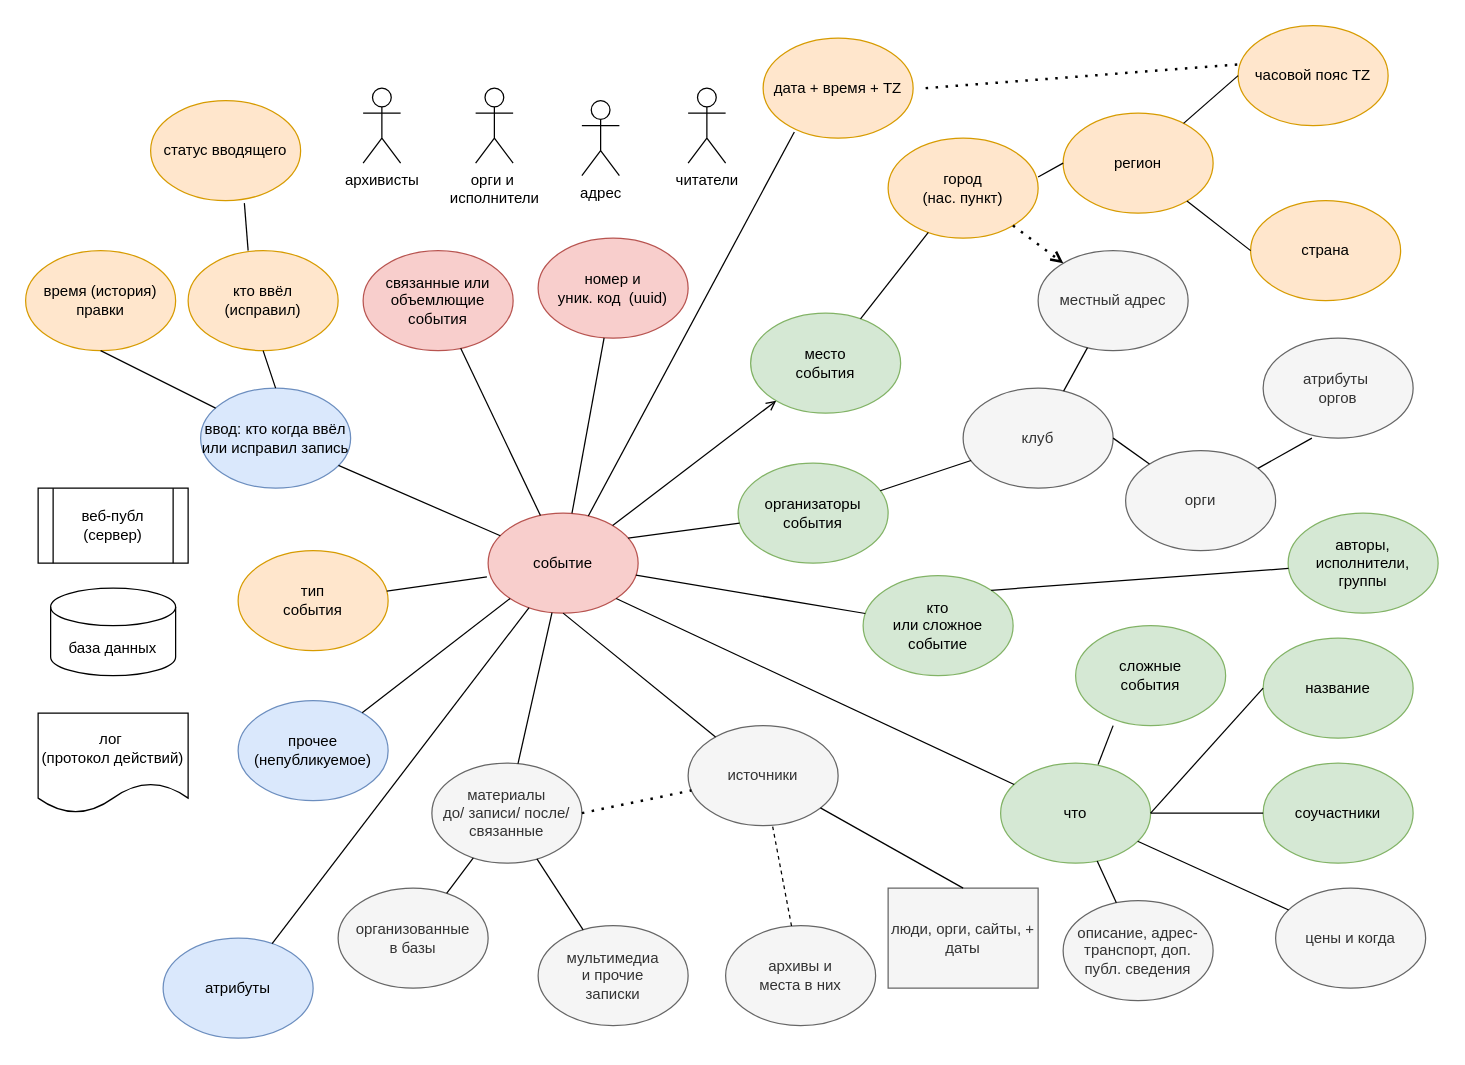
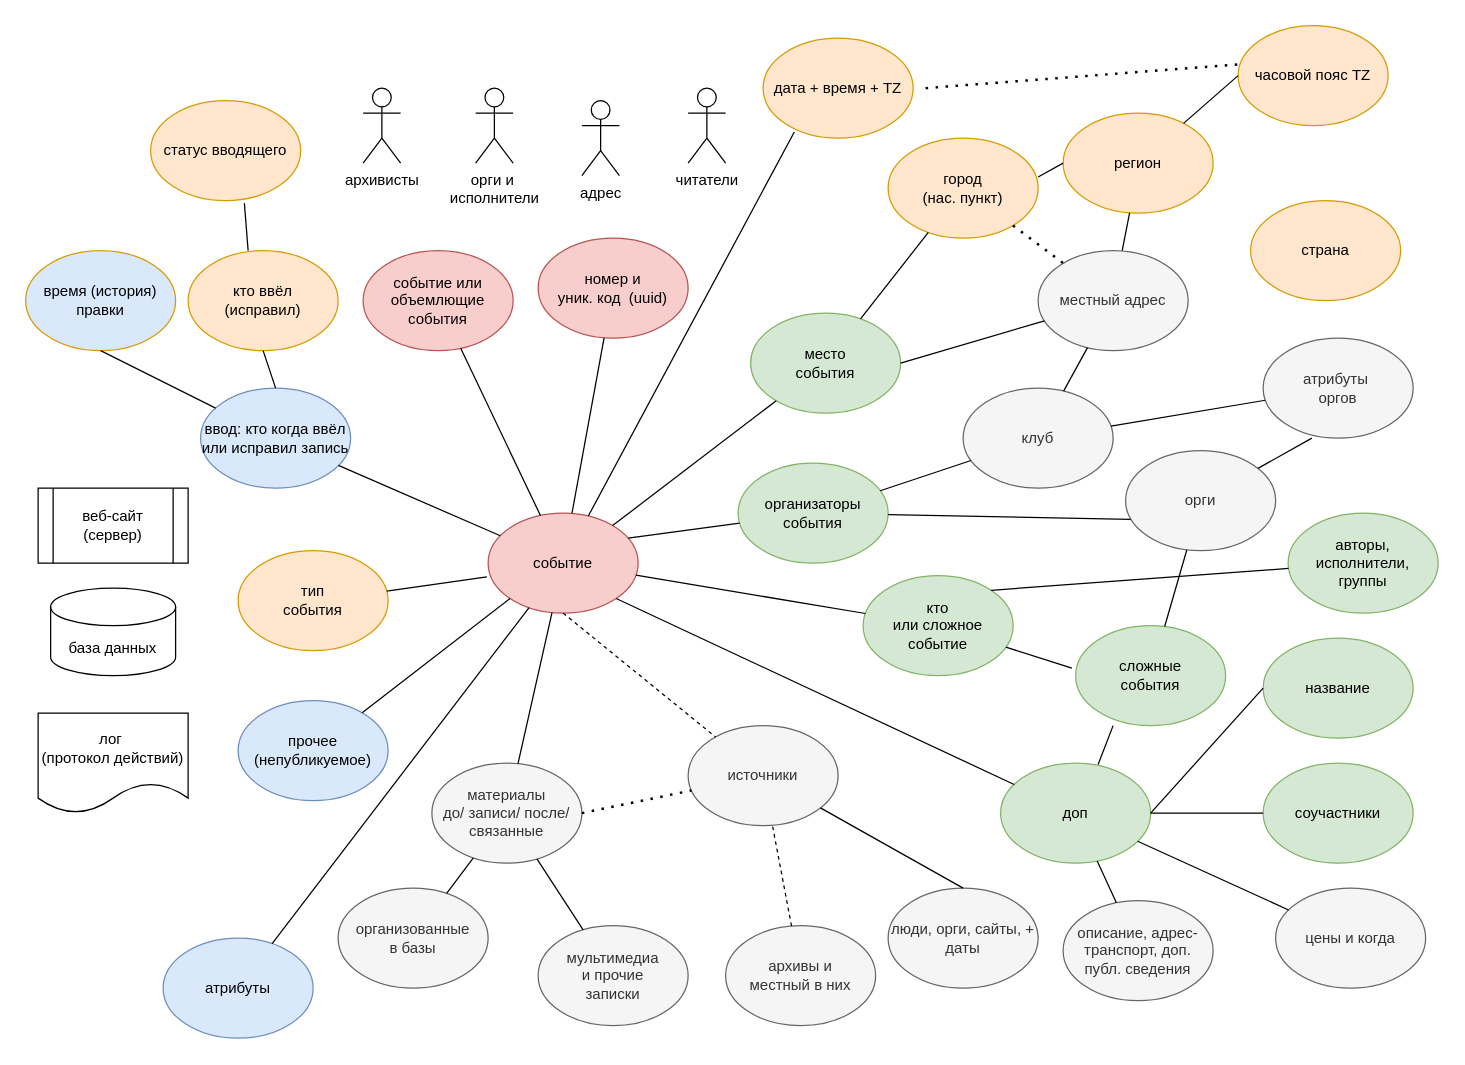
(1219, 226) -> (1126, 232)
(1056, 257) -> (1058, 259)
(101, 301) -> (101, 301)
(438, 301) -> (438, 301)
none -> (972, 342)
(771, 405) -> (772, 404)
none -> (1188, 413)
(1131, 451) -> (1176, 588)
none -> (1009, 517)
(113, 526) -> (113, 526)
none -> (1038, 657)
(639, 675) -> (639, 675)
(1076, 813) -> (1076, 813)
(963, 938) -> (963, 938)
(801, 976) -> (801, 976)
